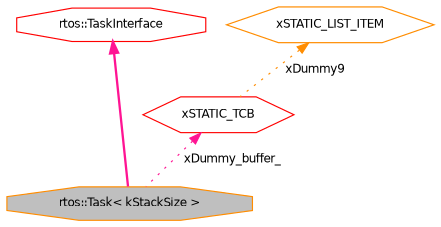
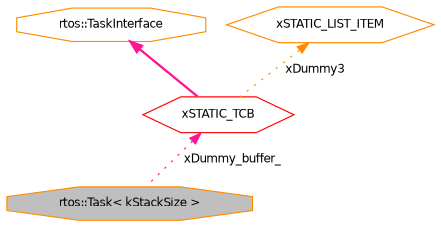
(111, 25) -> (111, 25)
(314, 70) -> (314, 70)
(121, 120) -> (169, 73)
